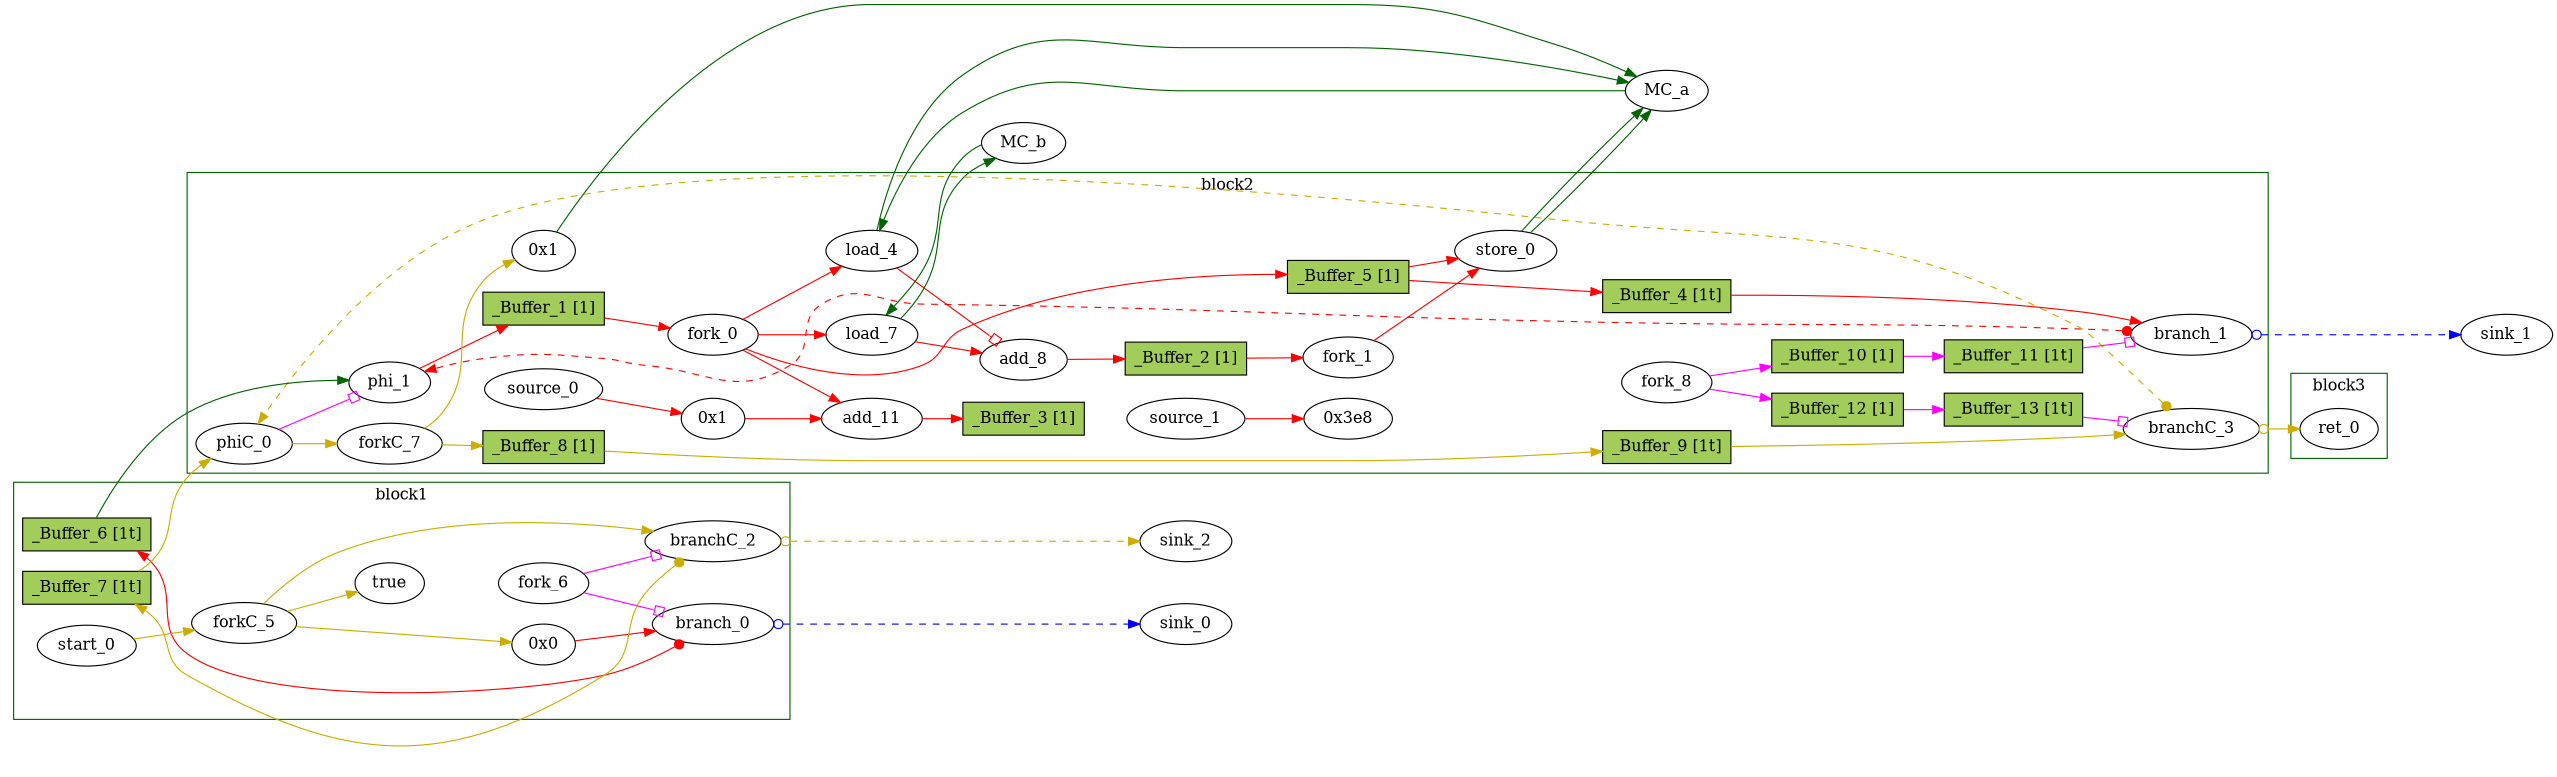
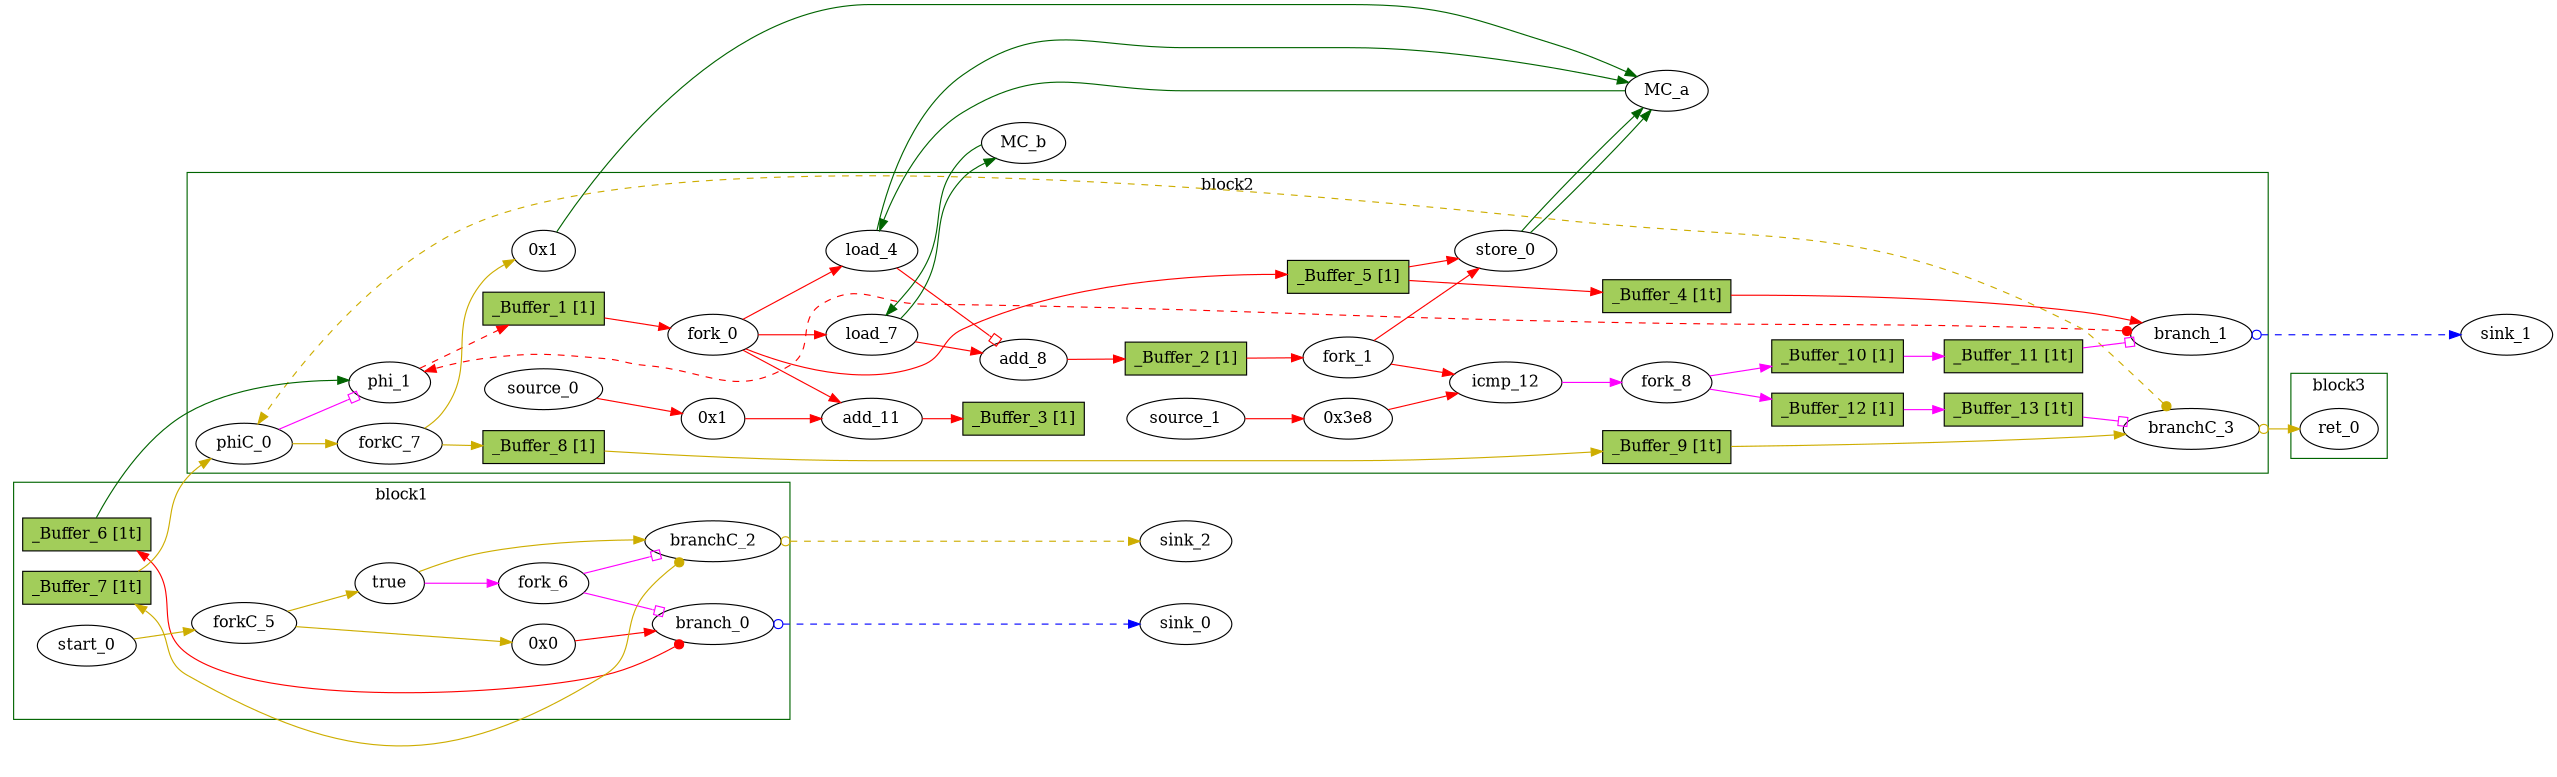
(453, 352) -> (453, 352)
none -> (1506, 382)
(443, 528) -> (525, 546)
none -> (456, 583)
